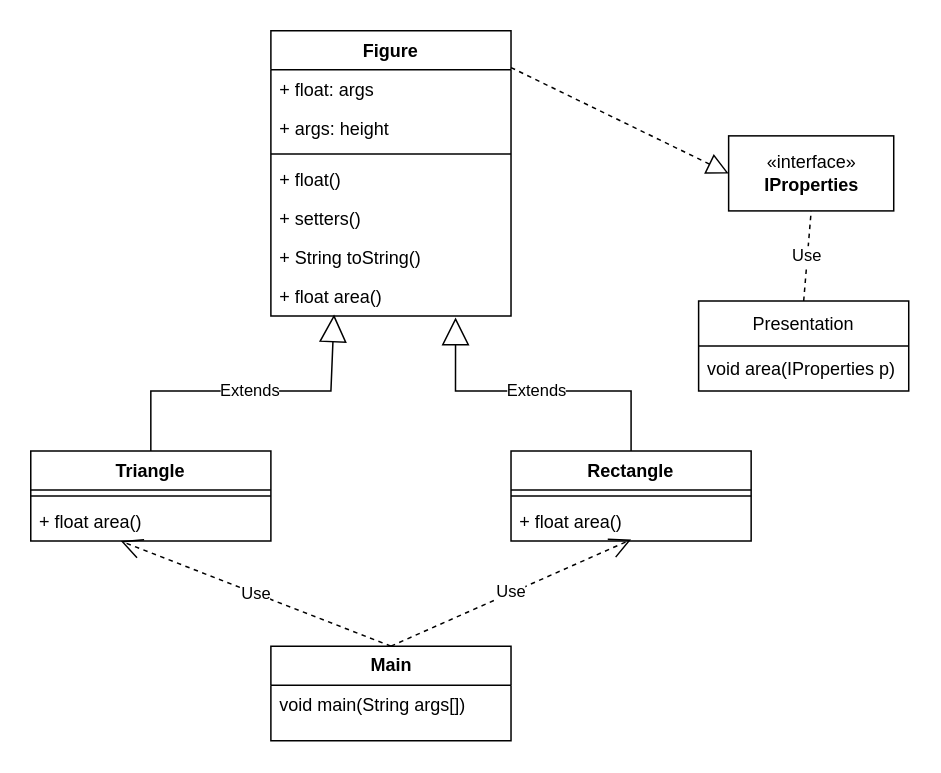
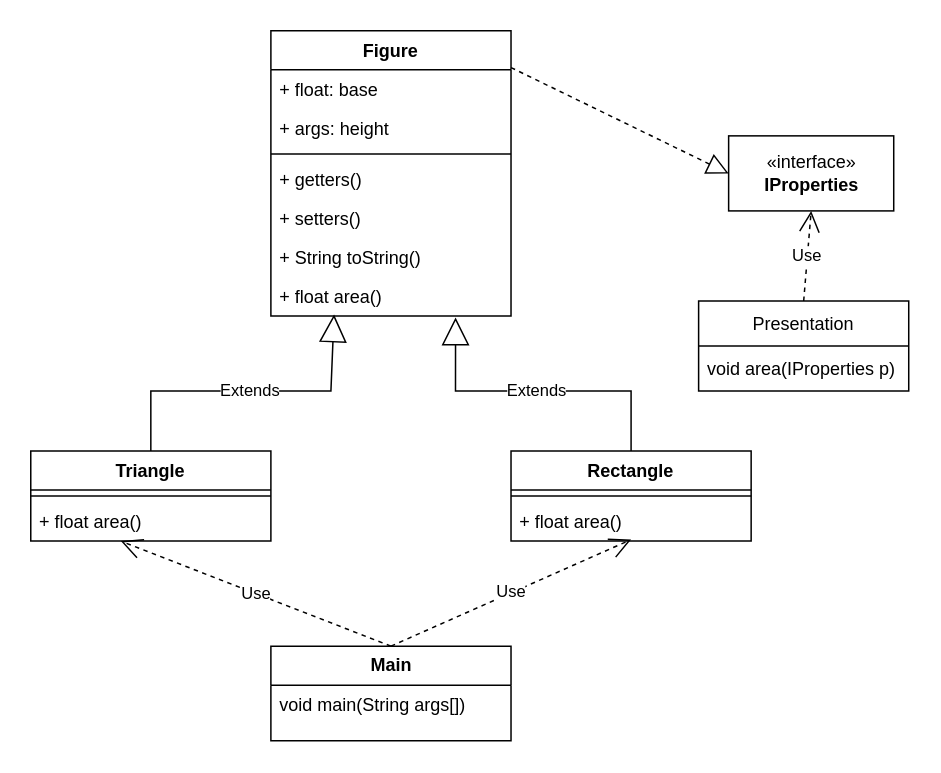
(335, 90) -> (335, 90)
(320, 180) -> (332, 180)
(810, 215) -> (810, 217)
